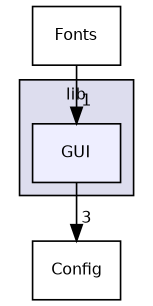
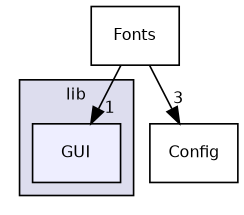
(77, 206) -> (161, 87)
